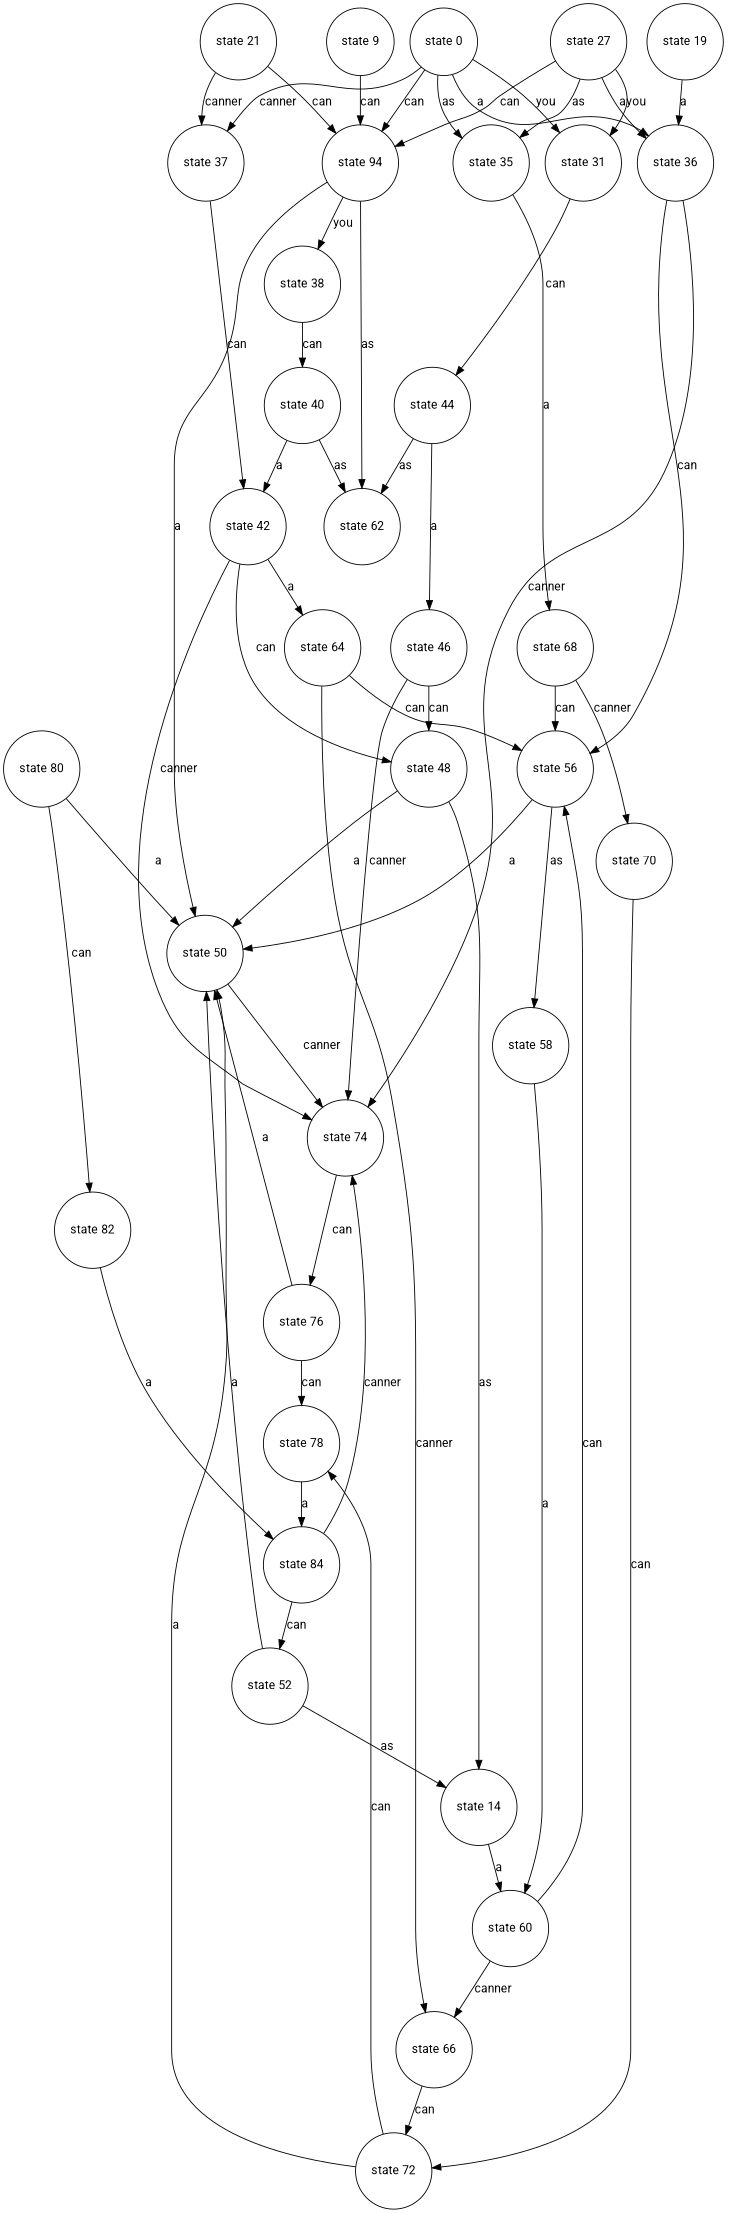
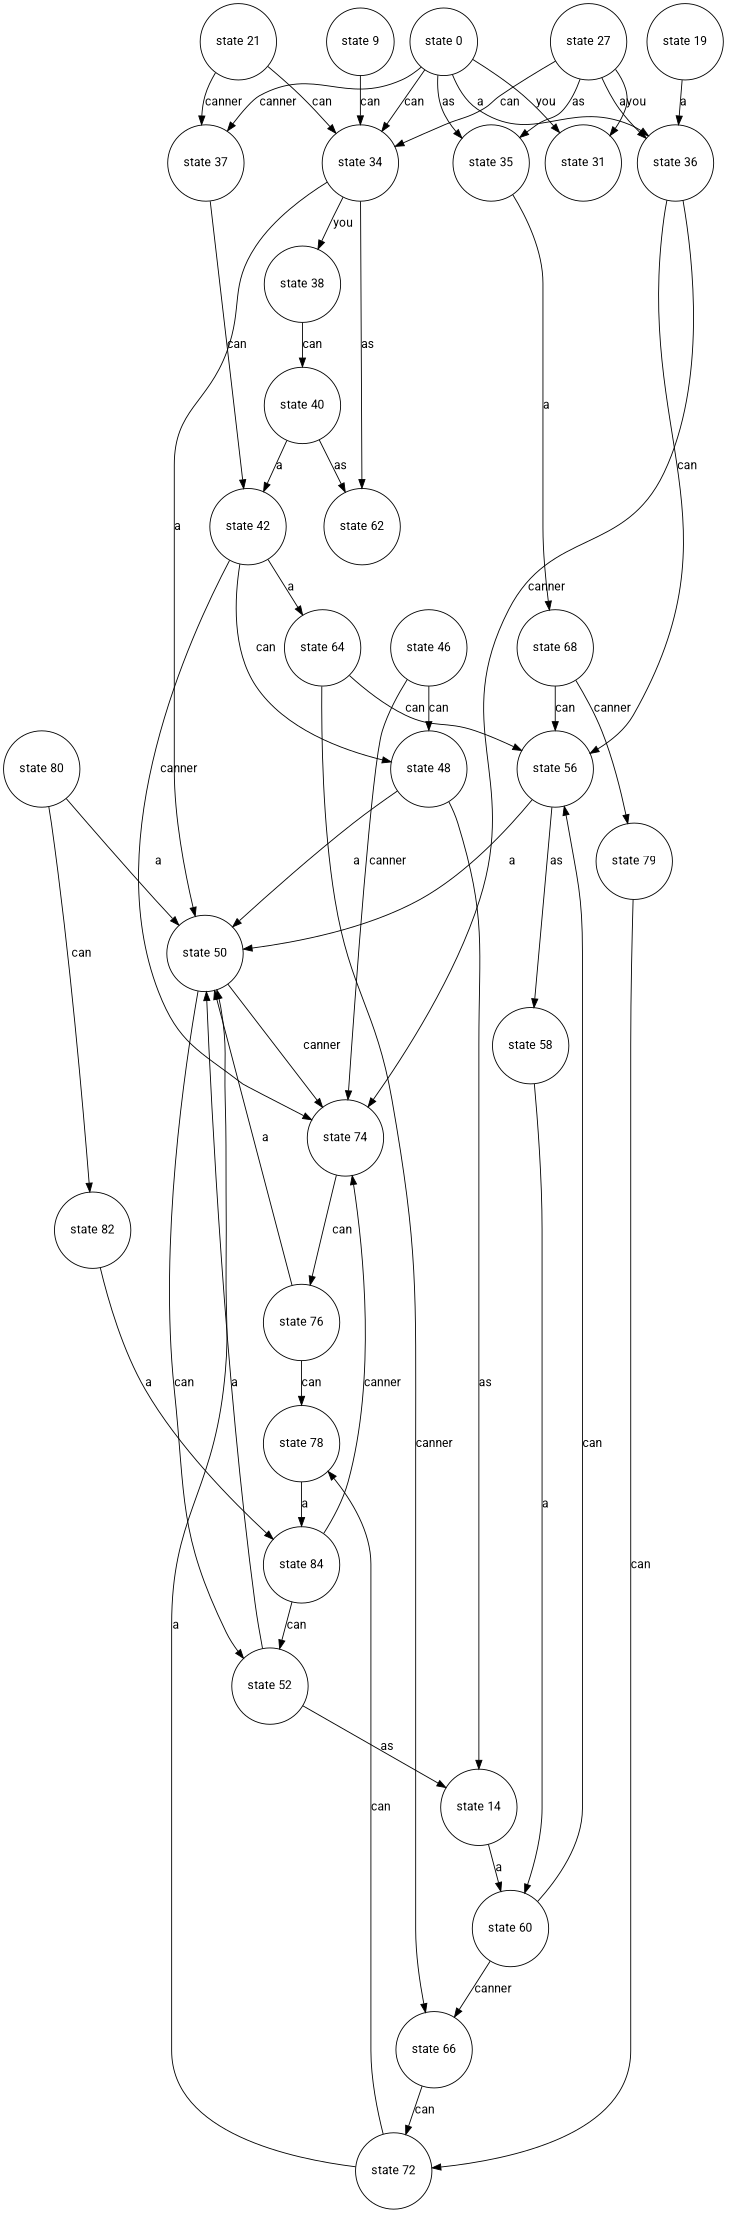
(360, 163) -> (360, 163)
(432, 405) -> none
(634, 861) -> (634, 861)
none -> (170, 1326)
